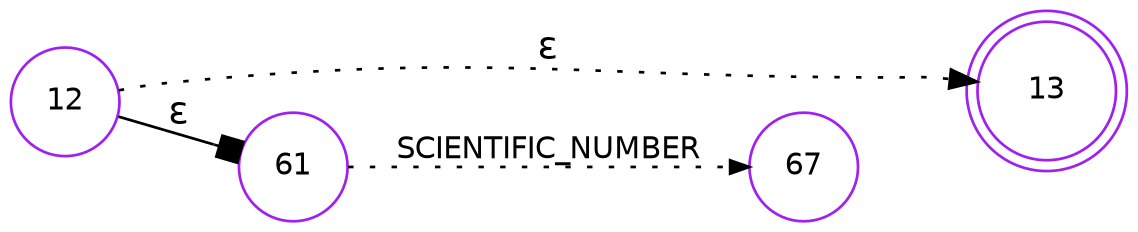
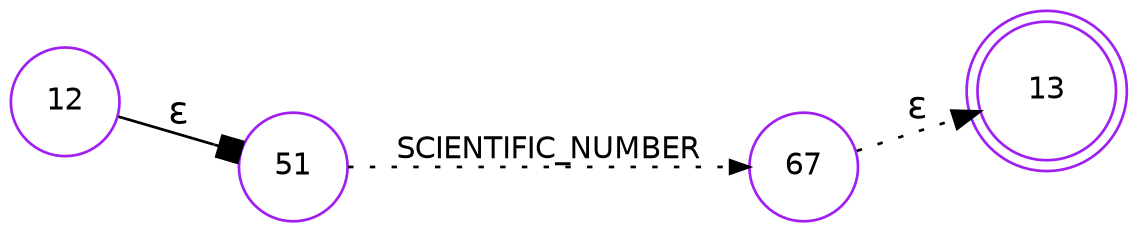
(534, 69) -> (905, 135)
(293, 167) -> (293, 167)
